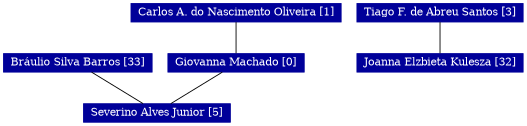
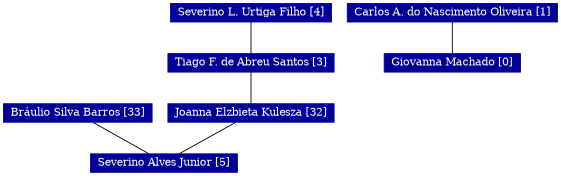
none -> (251, 13)
(197, 88) -> (208, 138)
